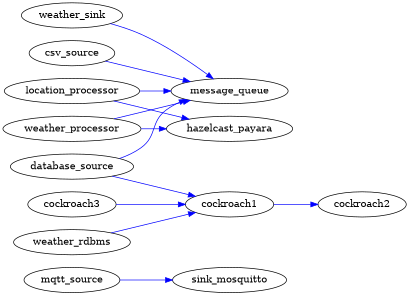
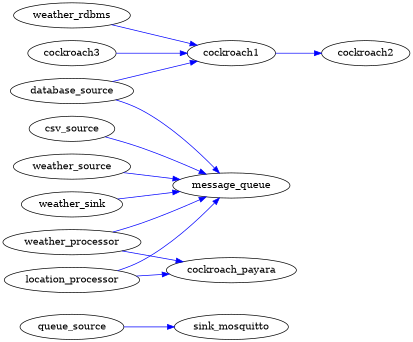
(230, 129) -> (231, 270)
none -> (72, 167)
(72, 280) -> (72, 327)
